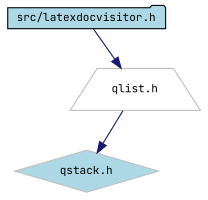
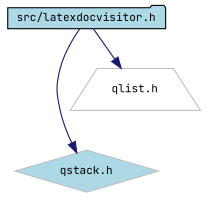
(113, 127) -> (57, 85)
